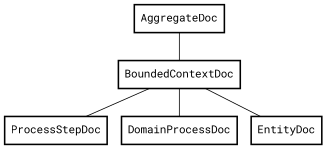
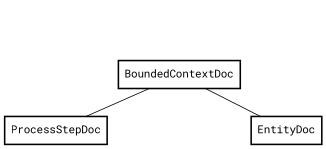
(179, 19) -> none
(179, 130) -> none
